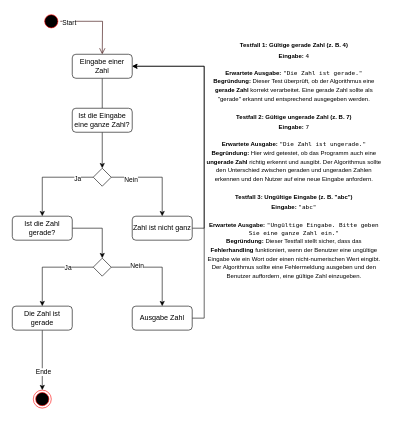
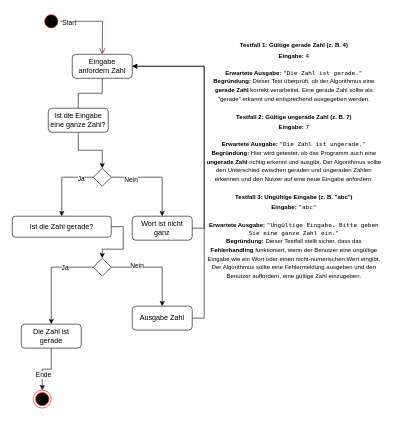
(102, 66) -> (102, 66)
(102, 120) -> (78, 120)
(42, 228) -> (62, 227)
(162, 228) -> (162, 228)
(42, 318) -> (51, 336)
